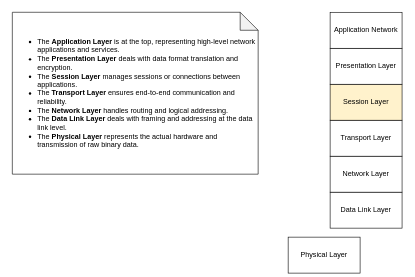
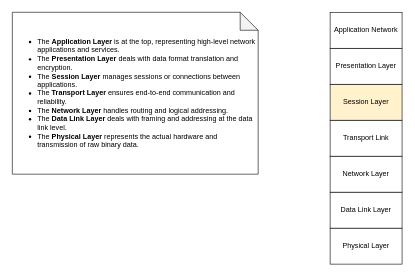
(366, 138) -> (366, 138)
(324, 255) -> (366, 246)
